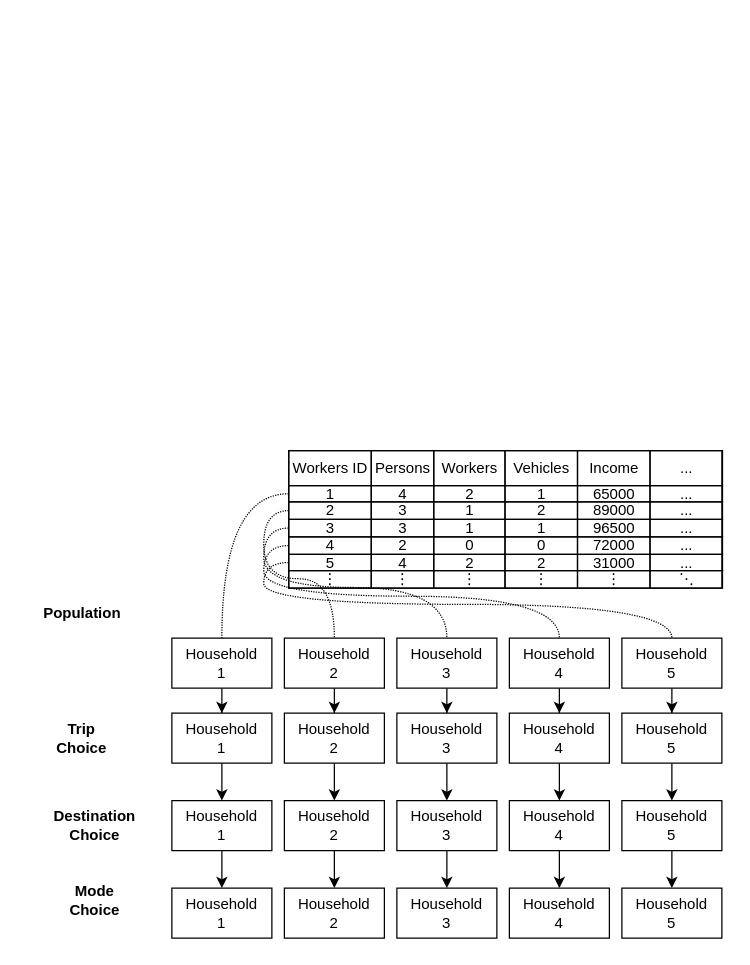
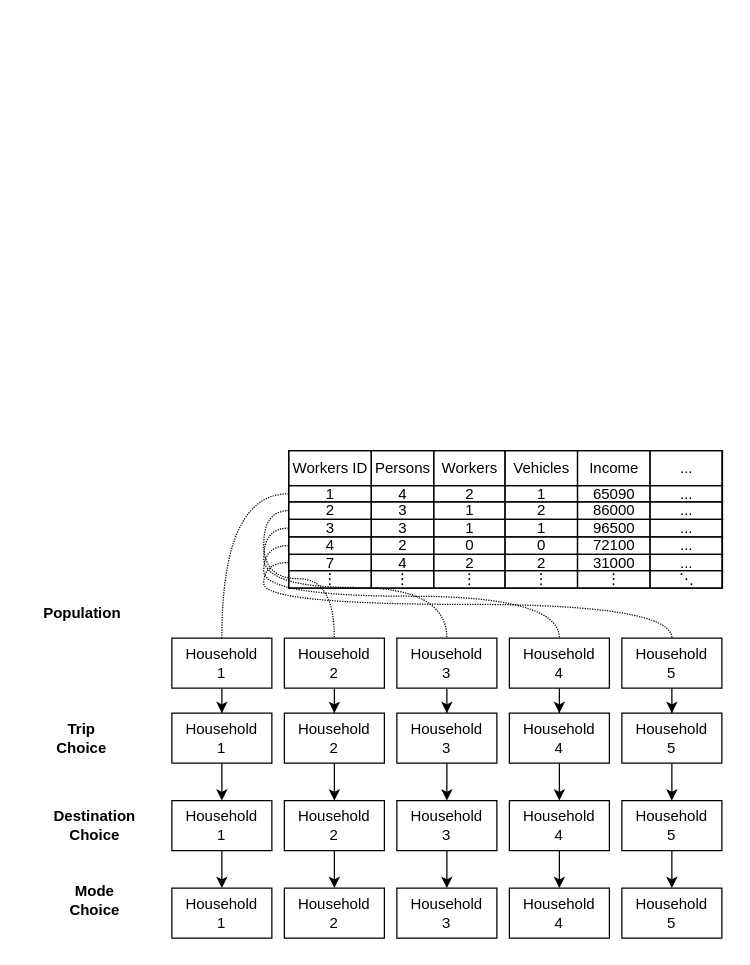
(614, 494) -> (614, 494)
(614, 511) -> (614, 511)
(614, 546) -> (614, 546)
(331, 563) -> (331, 563)
